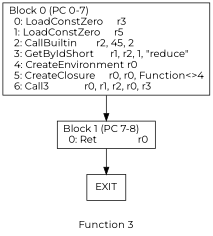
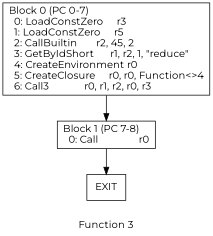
(106, 135) -> (106, 135)
